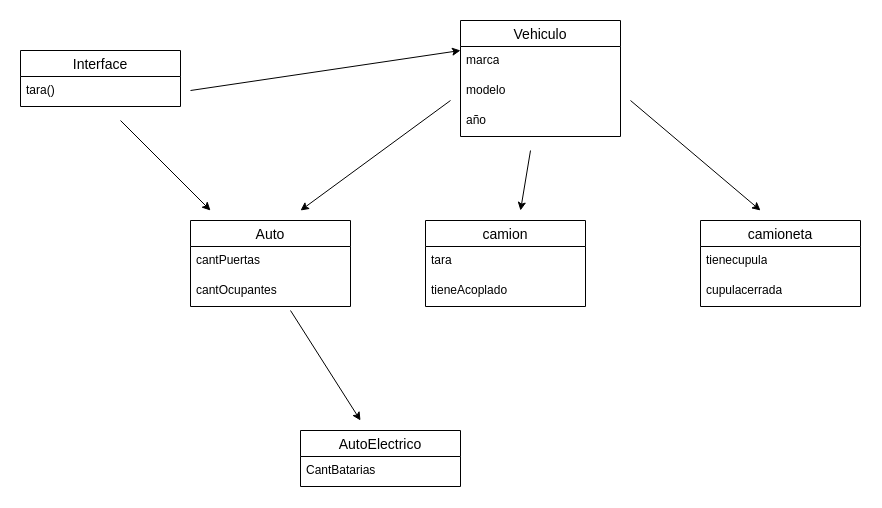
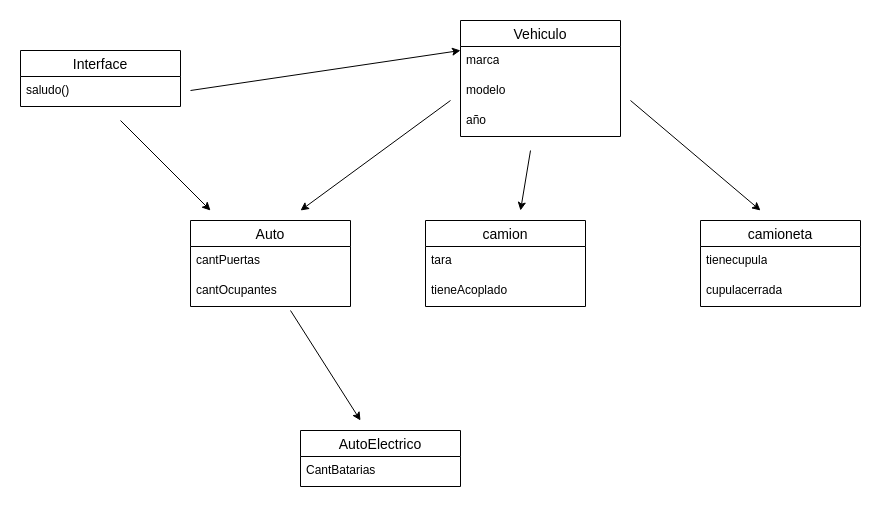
(47, 91) -> (52, 91)
